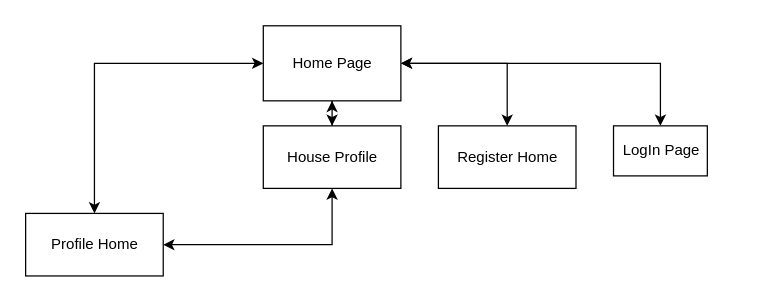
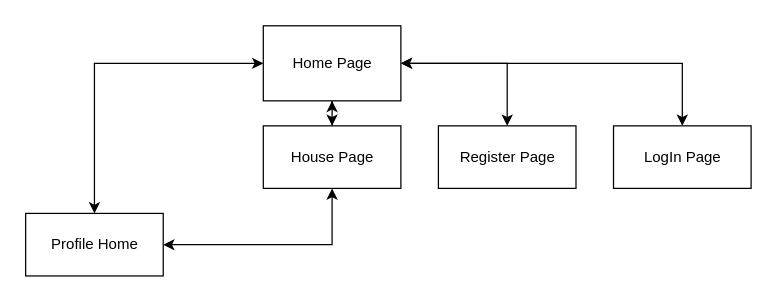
(660, 151) -> (682, 157)
(333, 157) -> (333, 157)
(508, 157) -> (508, 157)
